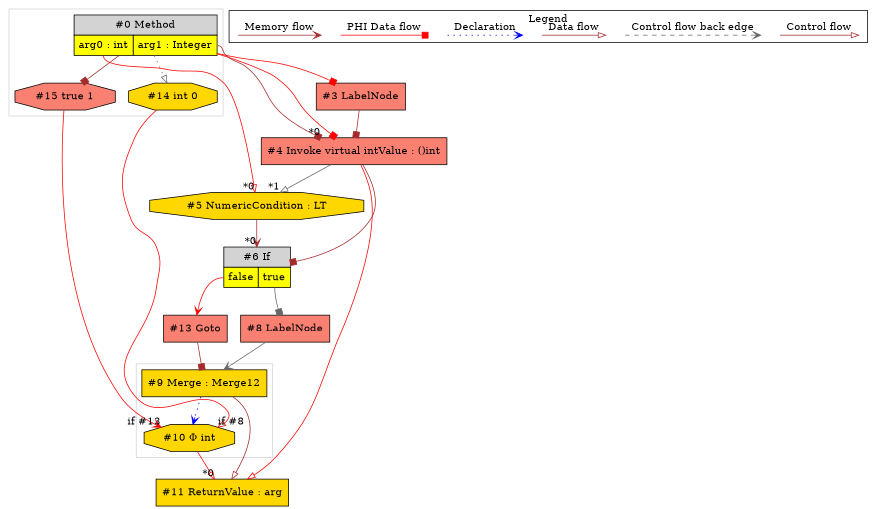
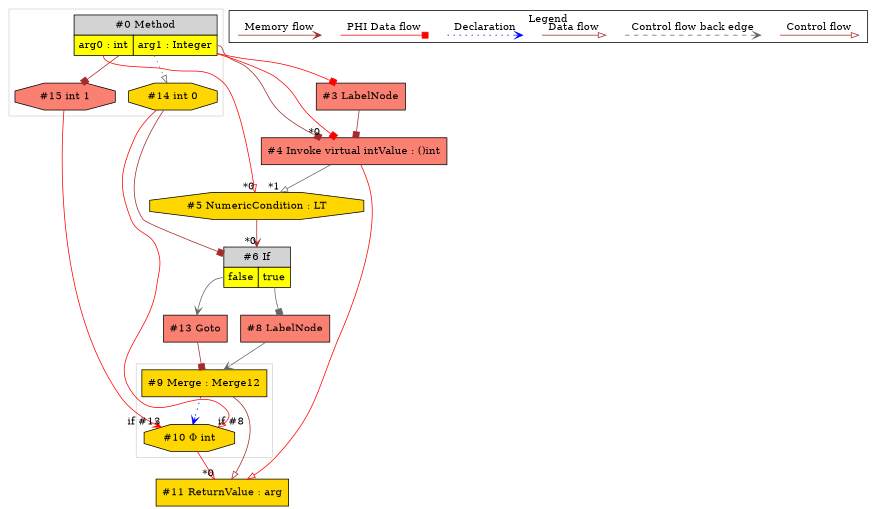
(65, 97) -> (65, 97)
(361, 230) -> (136, 202)
(206, 288) -> (206, 288)
